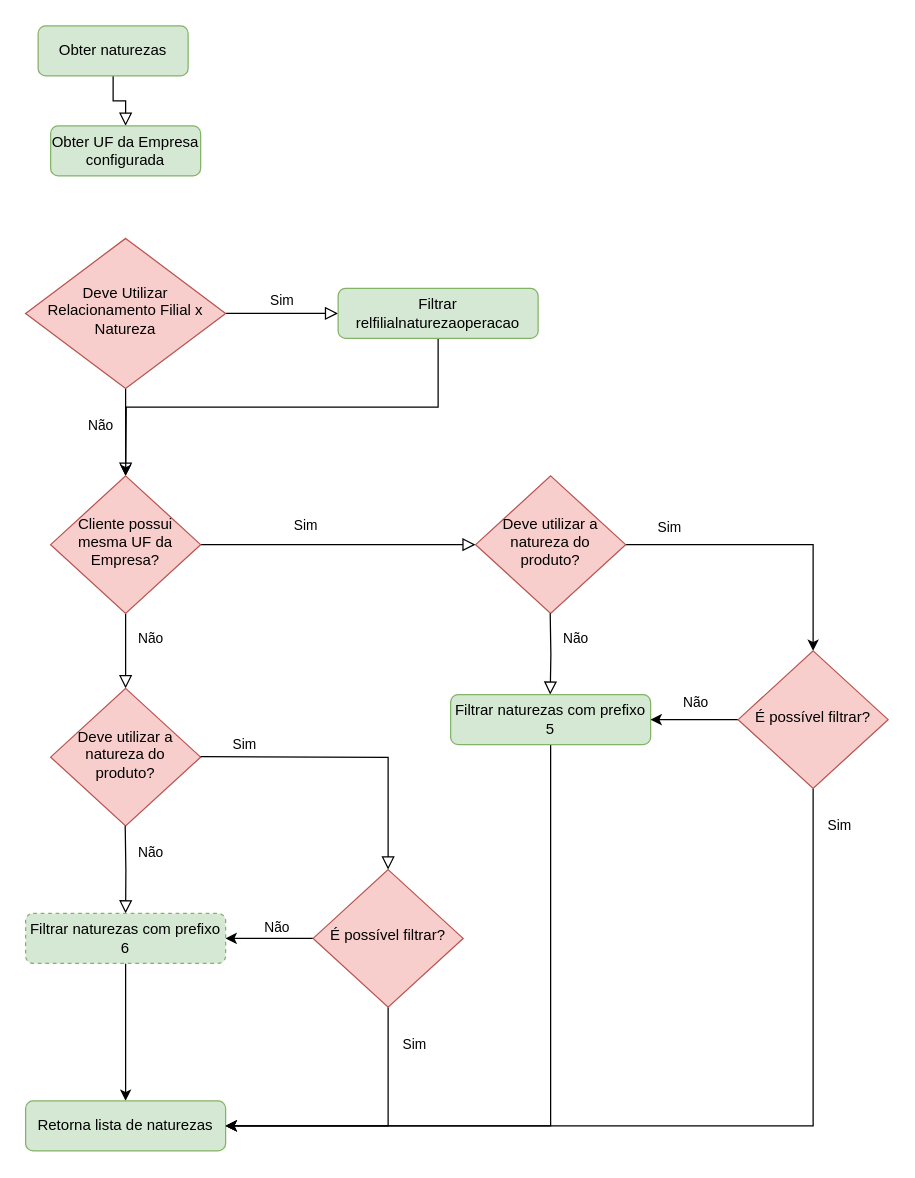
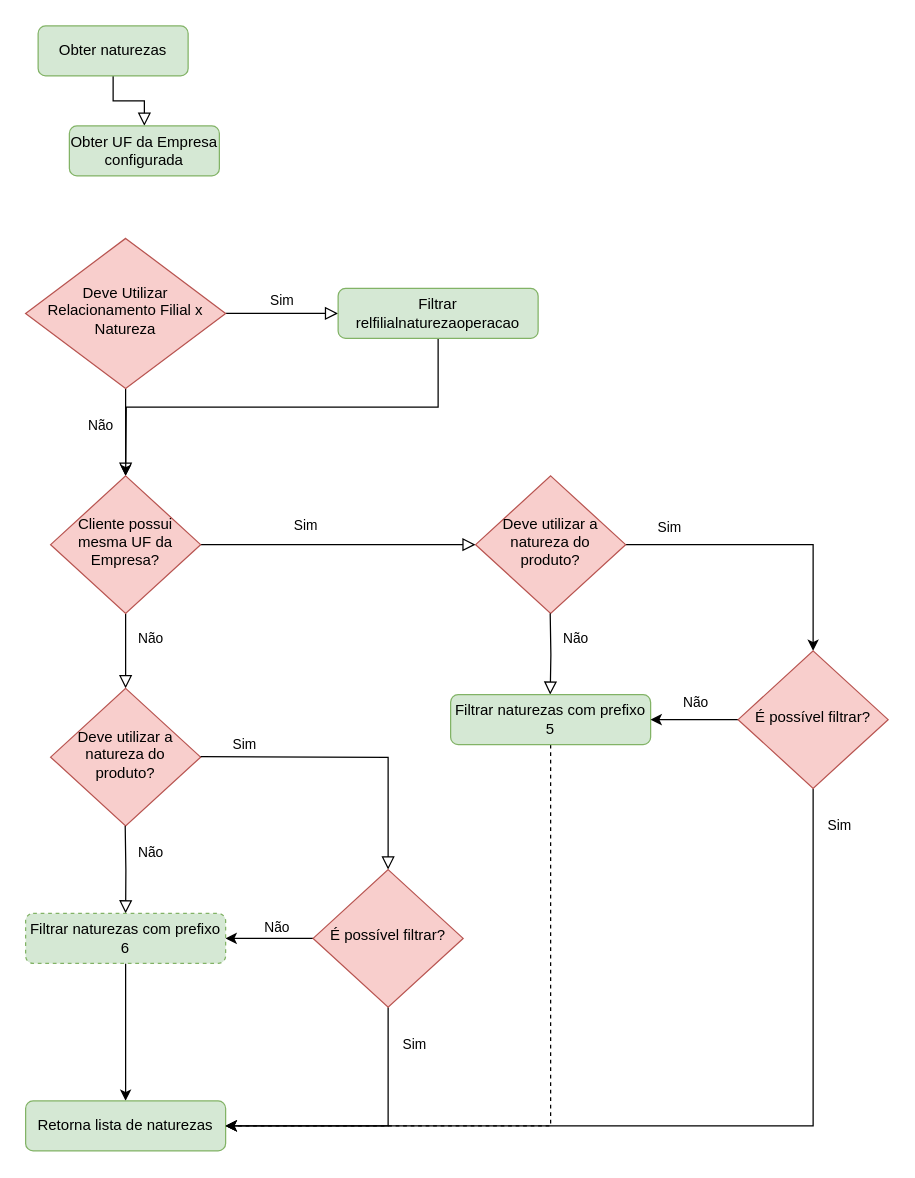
(126, 151) -> (144, 151)
(551, 934) -> (551, 934)
